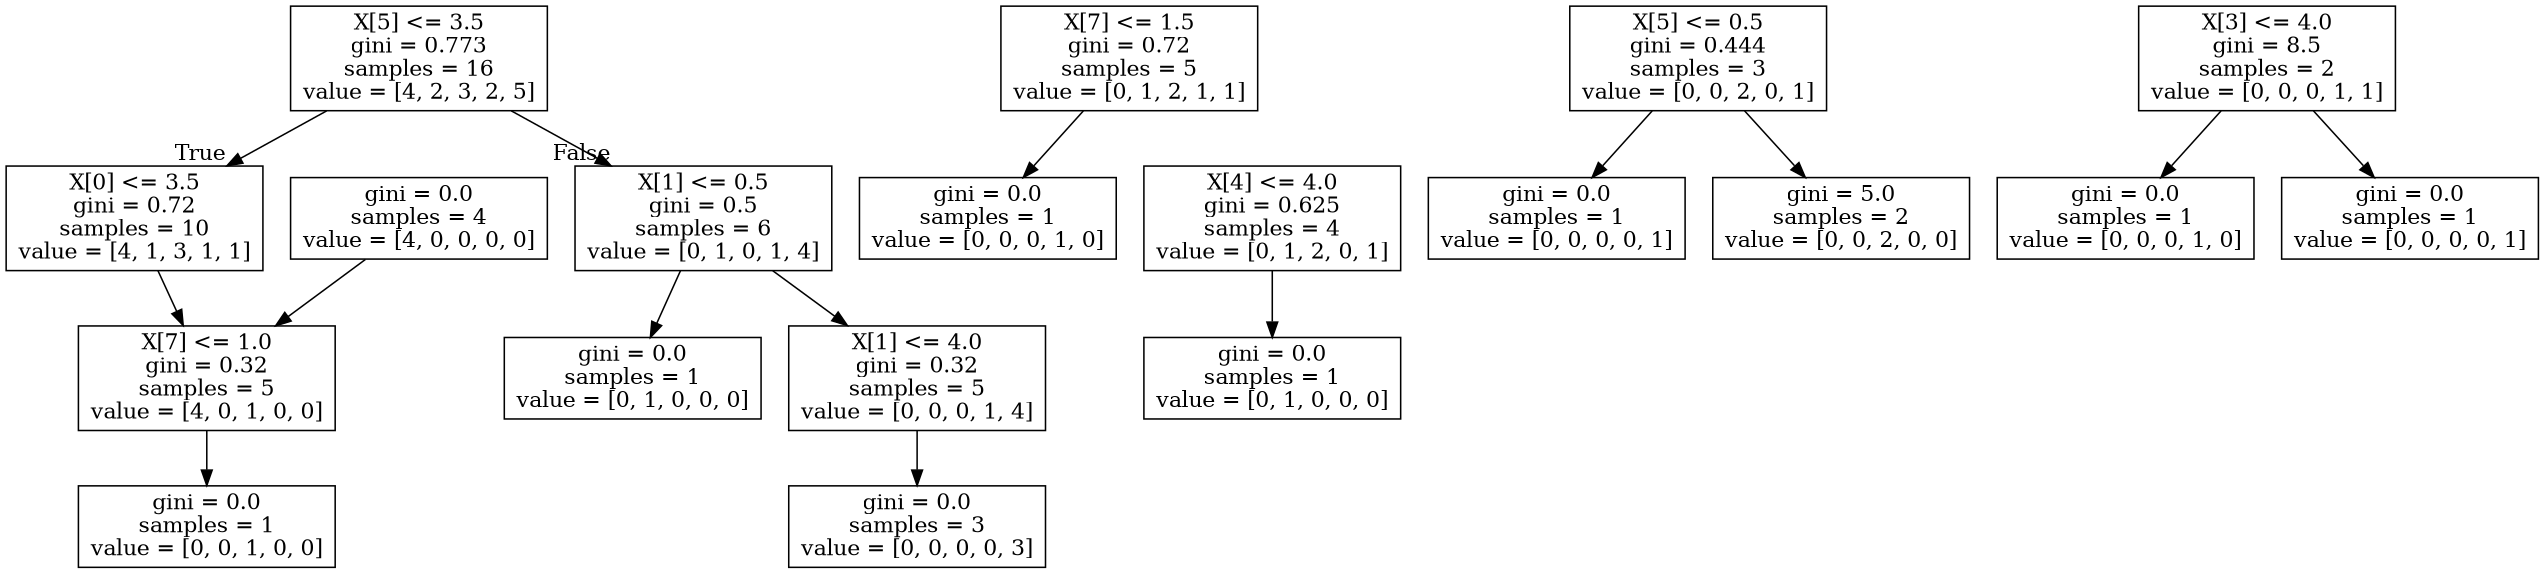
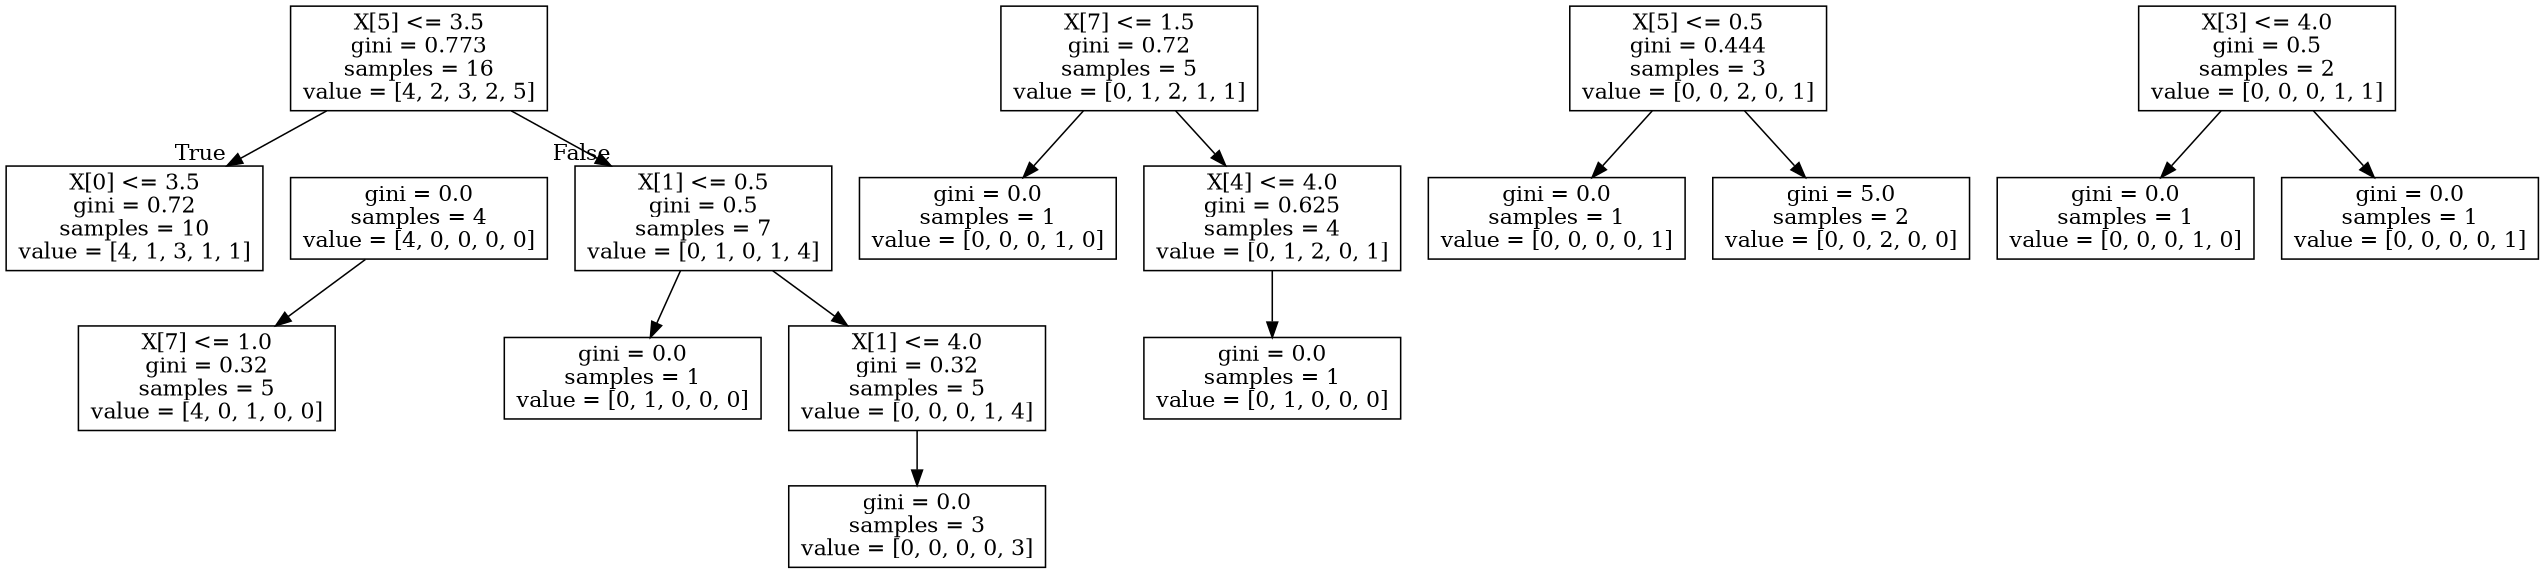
(2267, 58) -> (2267, 58)
none -> (1195, 132)
(703, 218) -> (703, 218)
(167, 291) -> none
(207, 527) -> none
